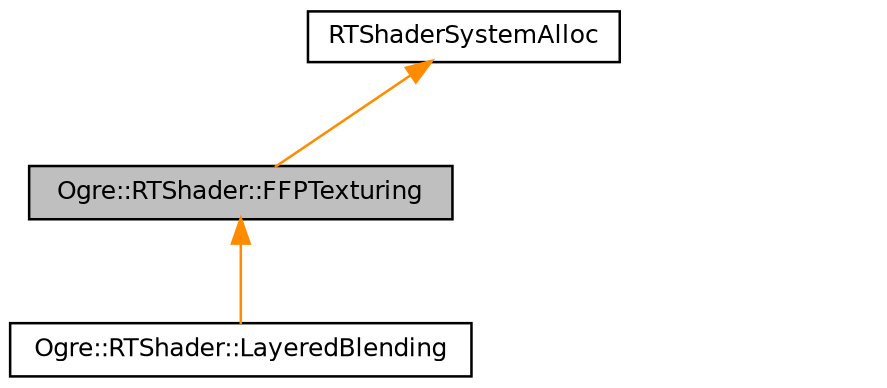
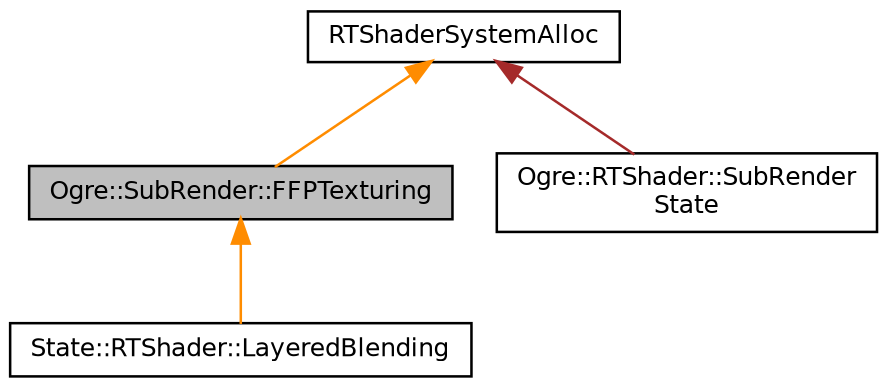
(241, 193) -> (241, 193)
none -> (687, 193)
(241, 350) -> (241, 350)
